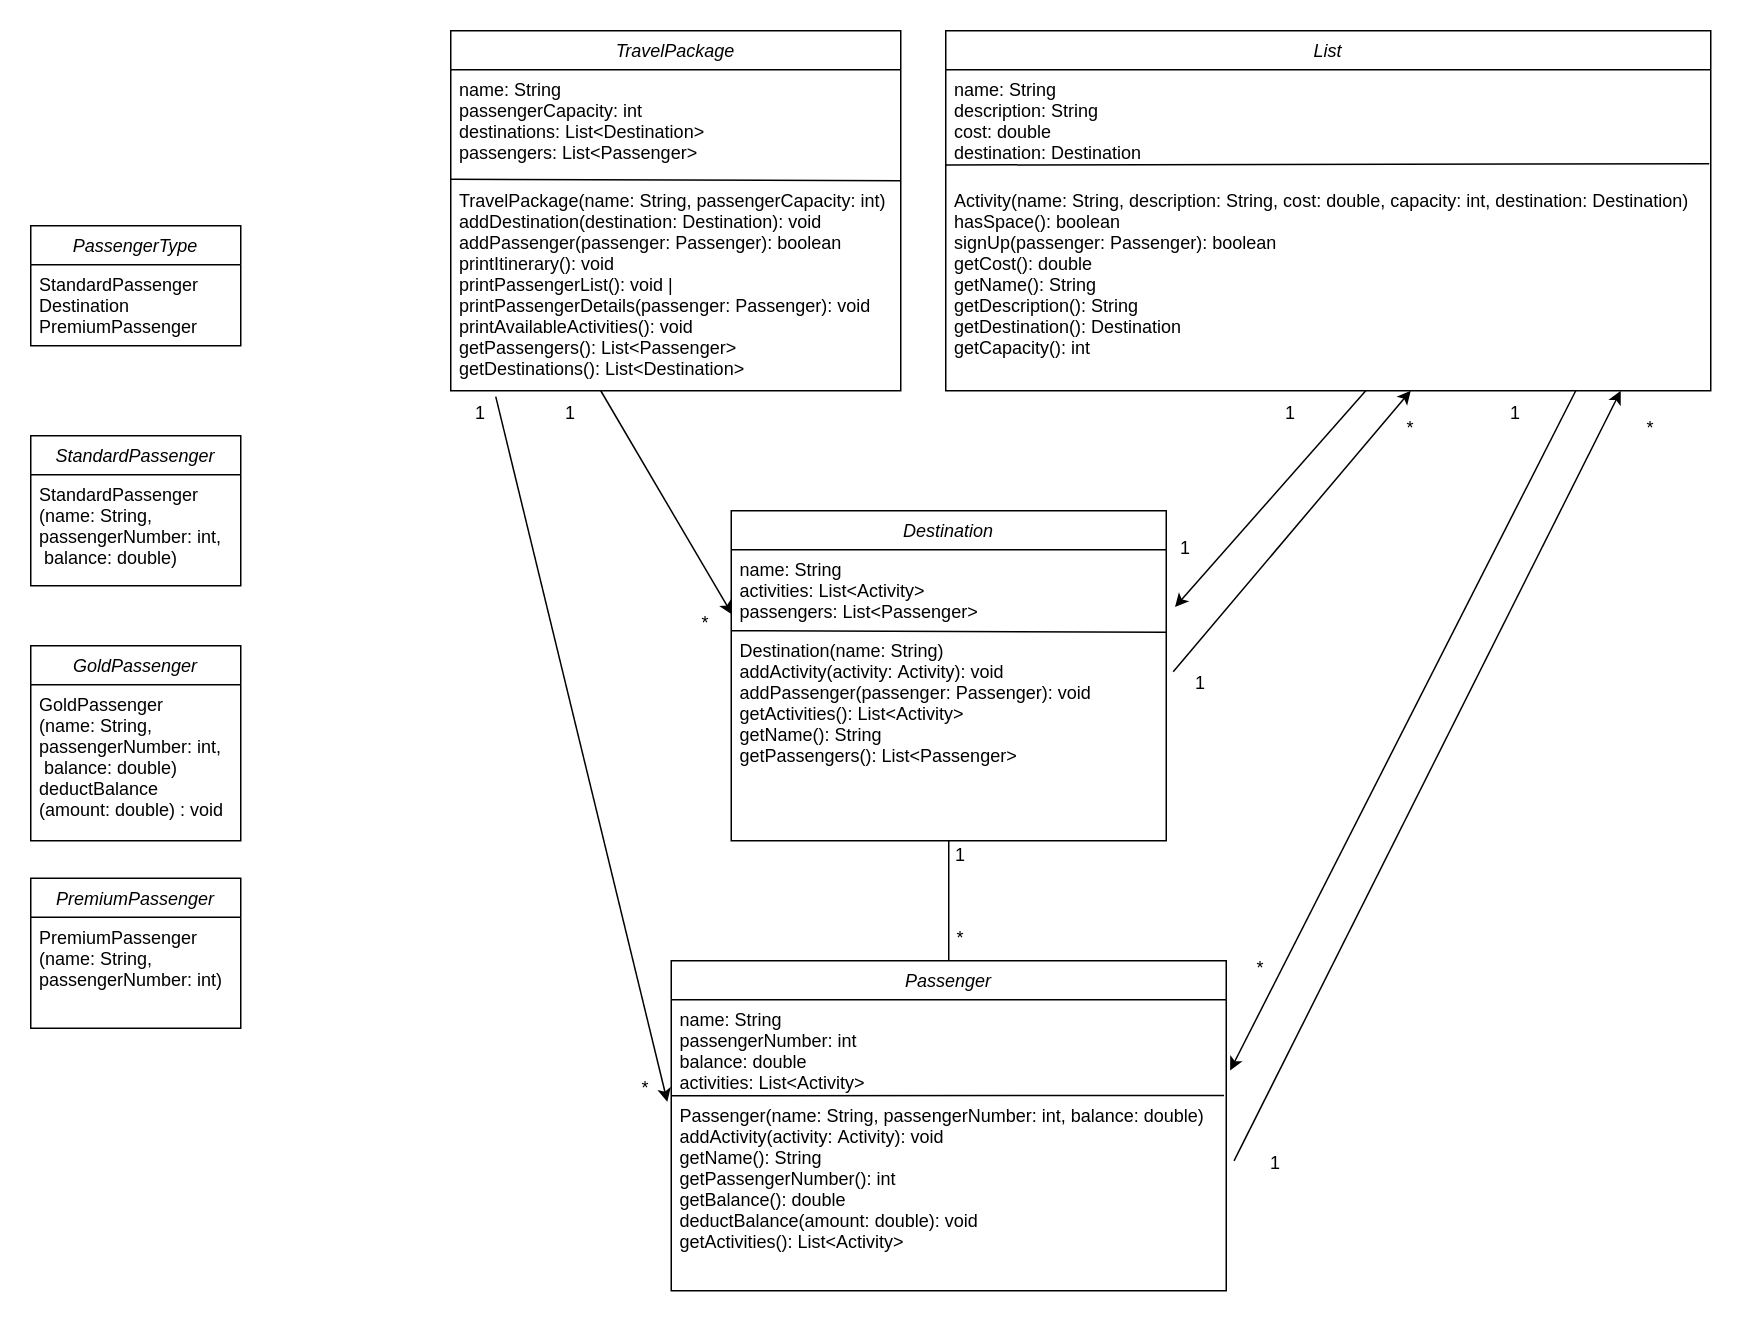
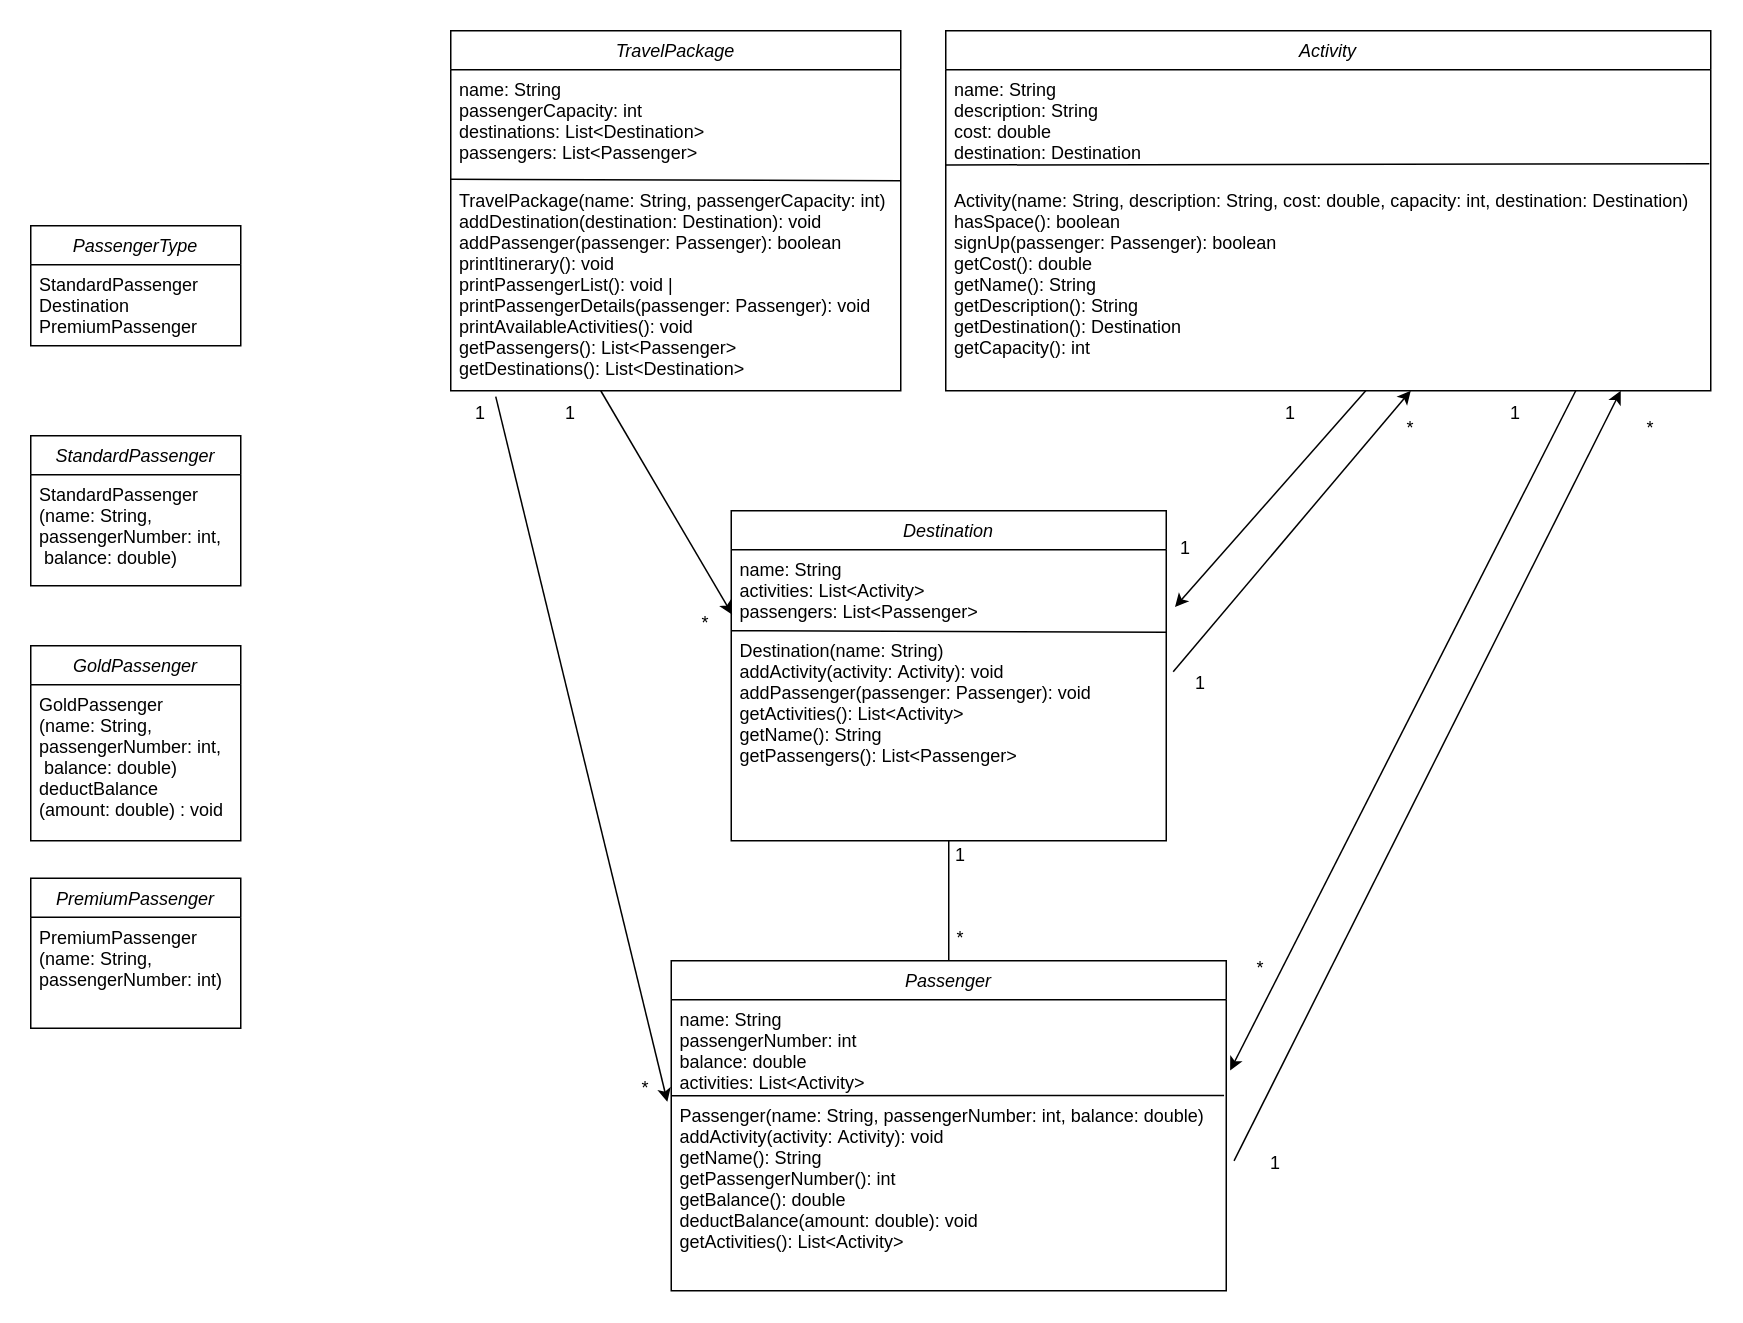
(1328, 51) -> (1328, 51)
